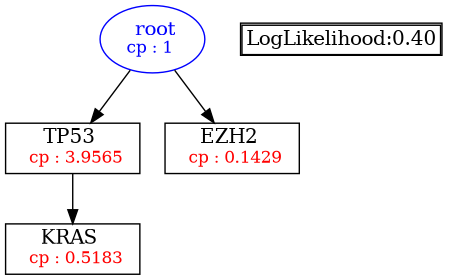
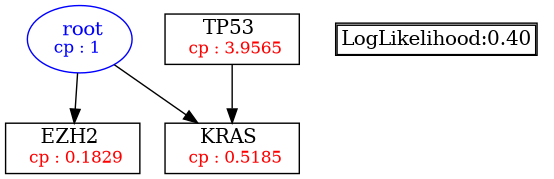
(115, 91) -> (150, 90)
(236, 158) -> (76, 158)
(76, 258) -> (236, 158)
